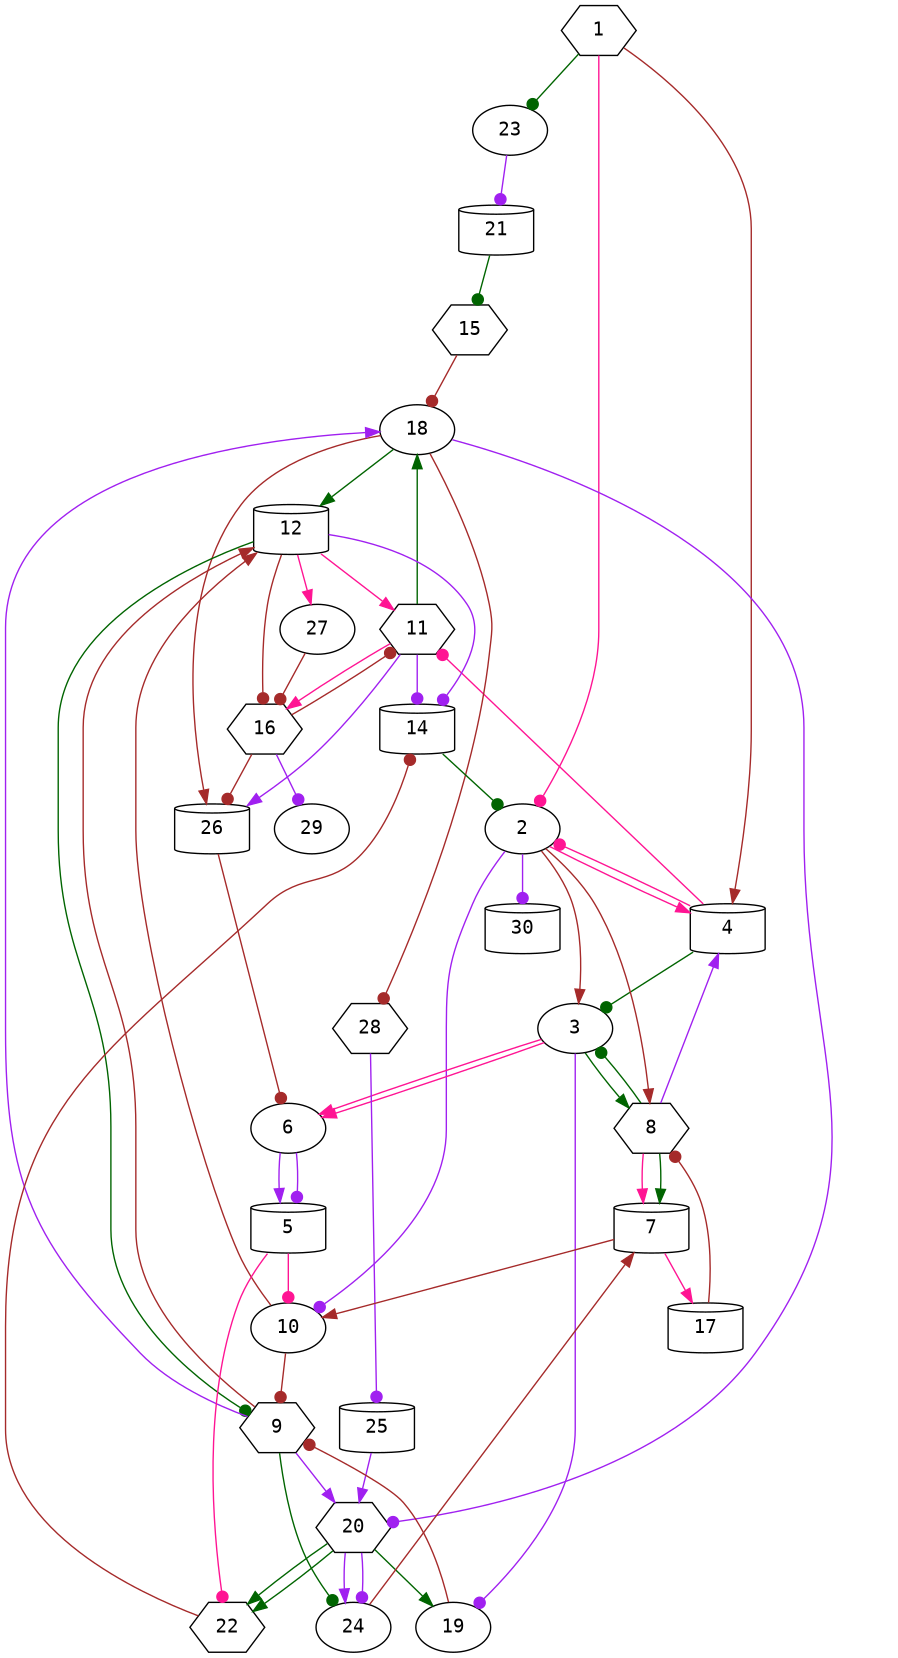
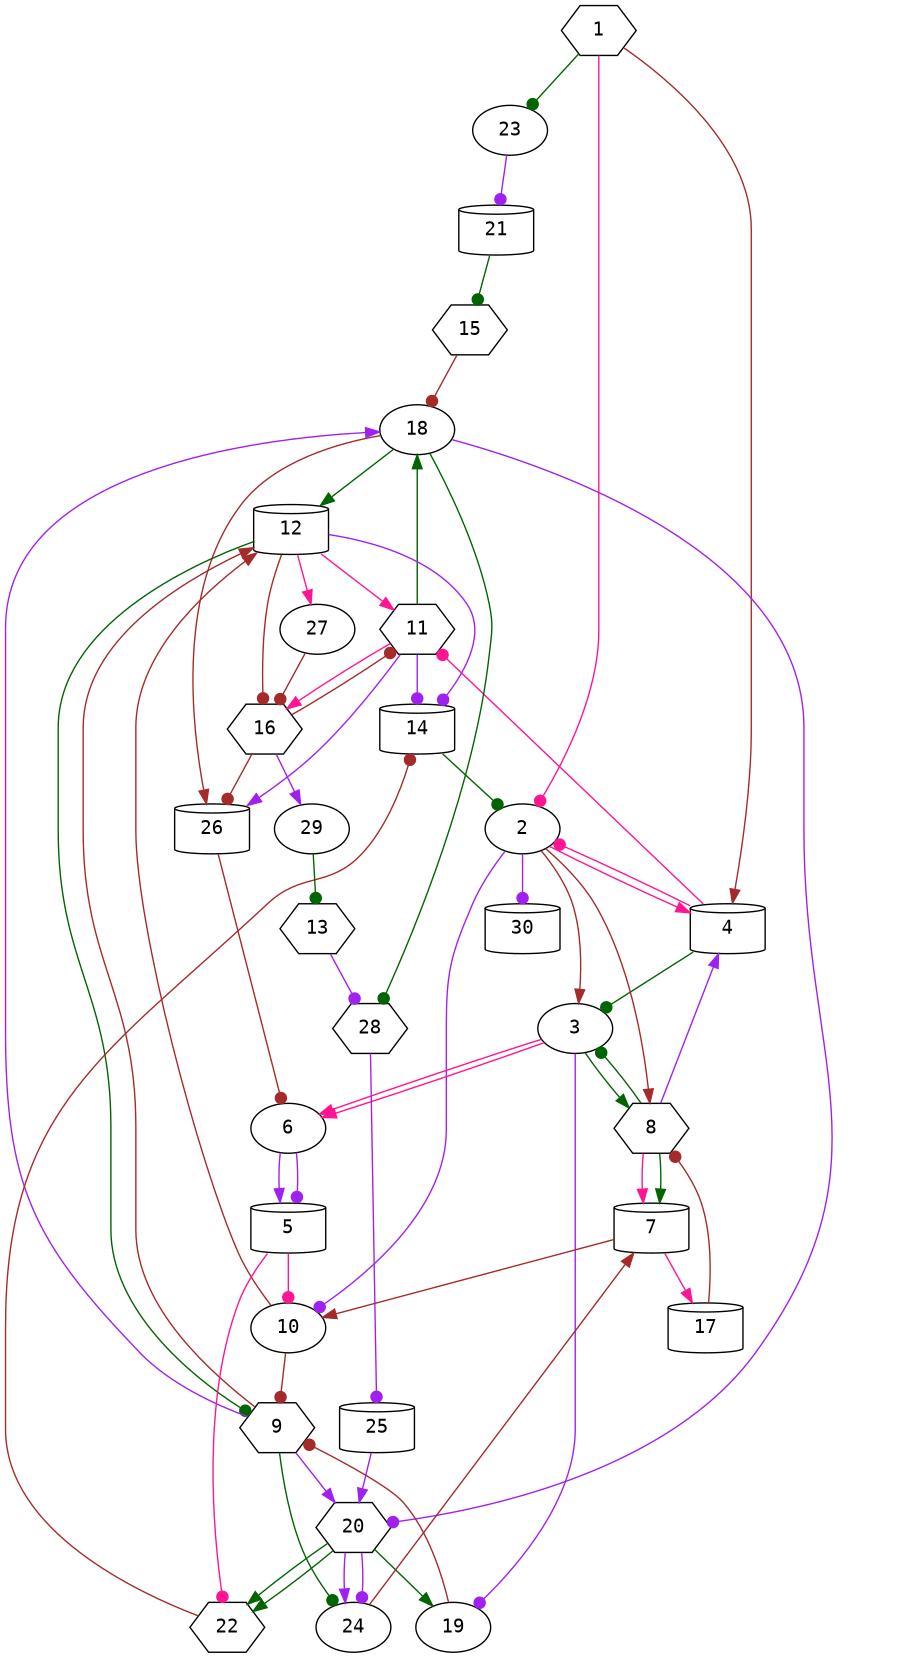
(477, 725) -> (477, 725)
(283, 768) -> (283, 768)
none -> (317, 929)
